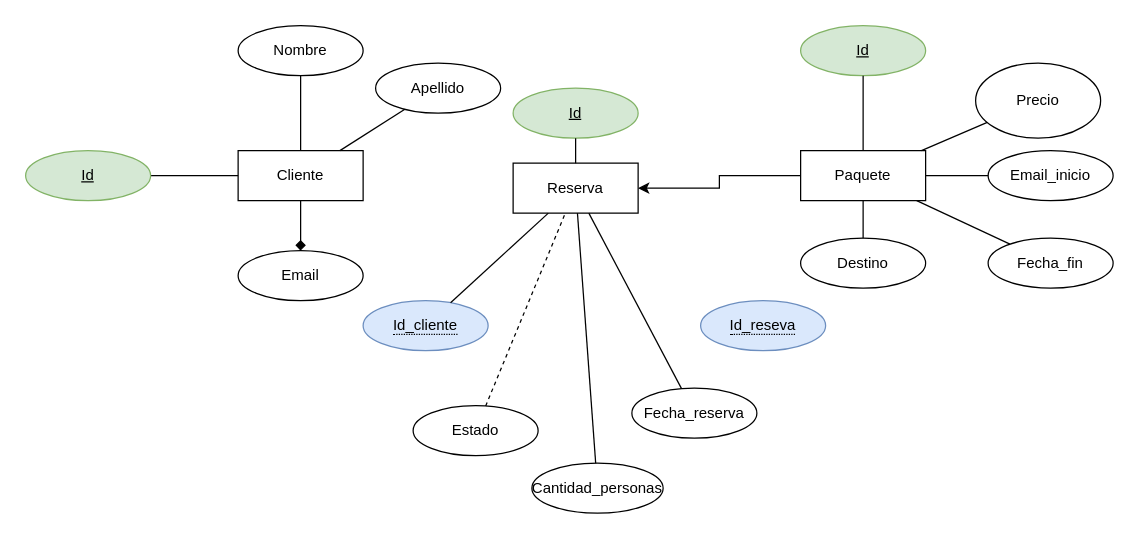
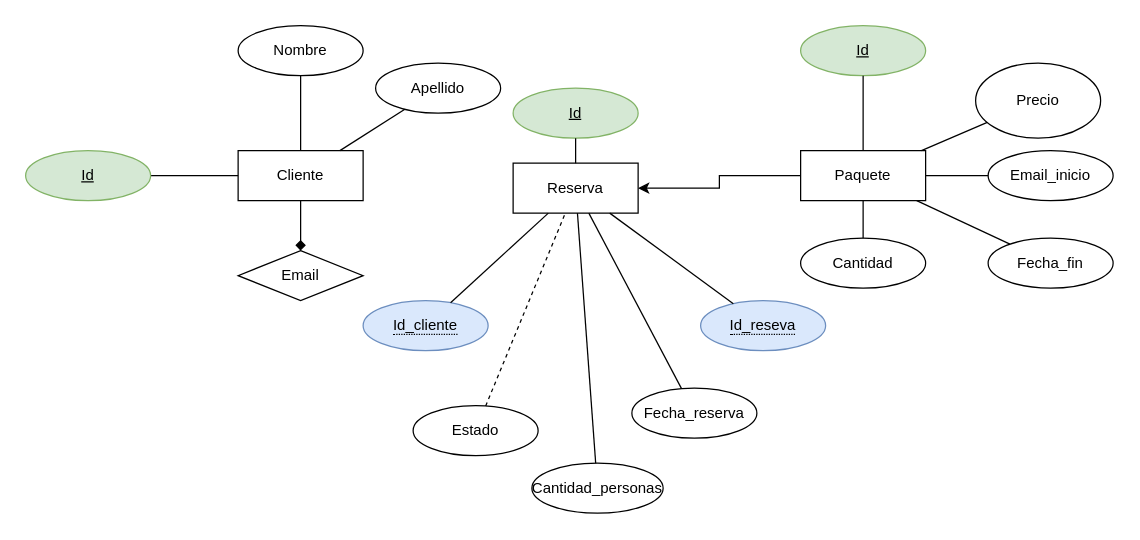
none -> (672, 259)
(863, 263) -> (863, 263)
(301, 276) -> (301, 276)
